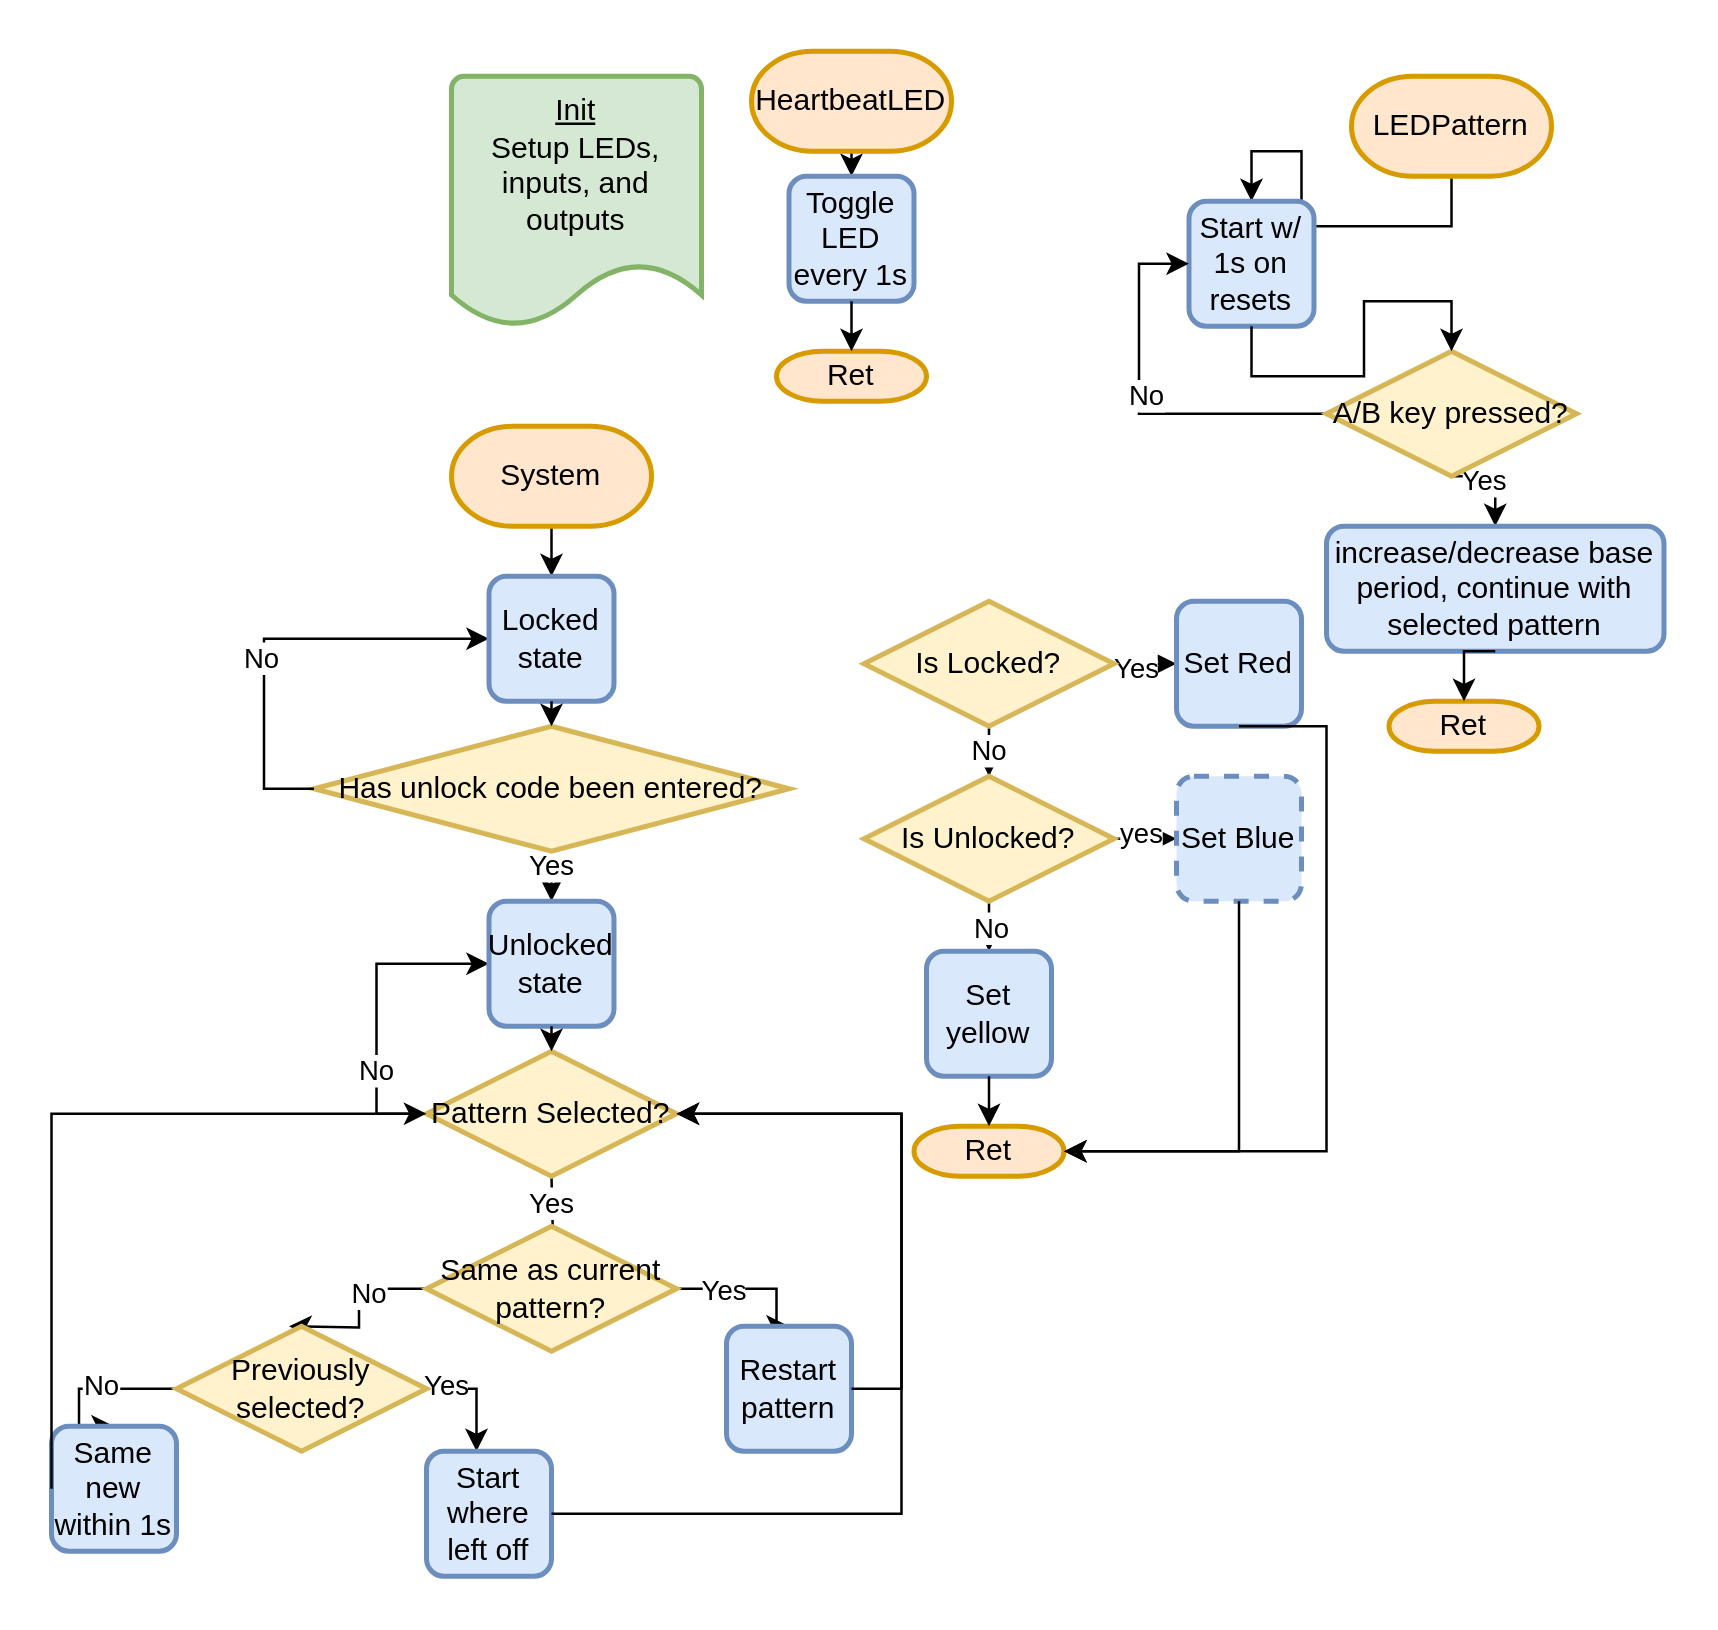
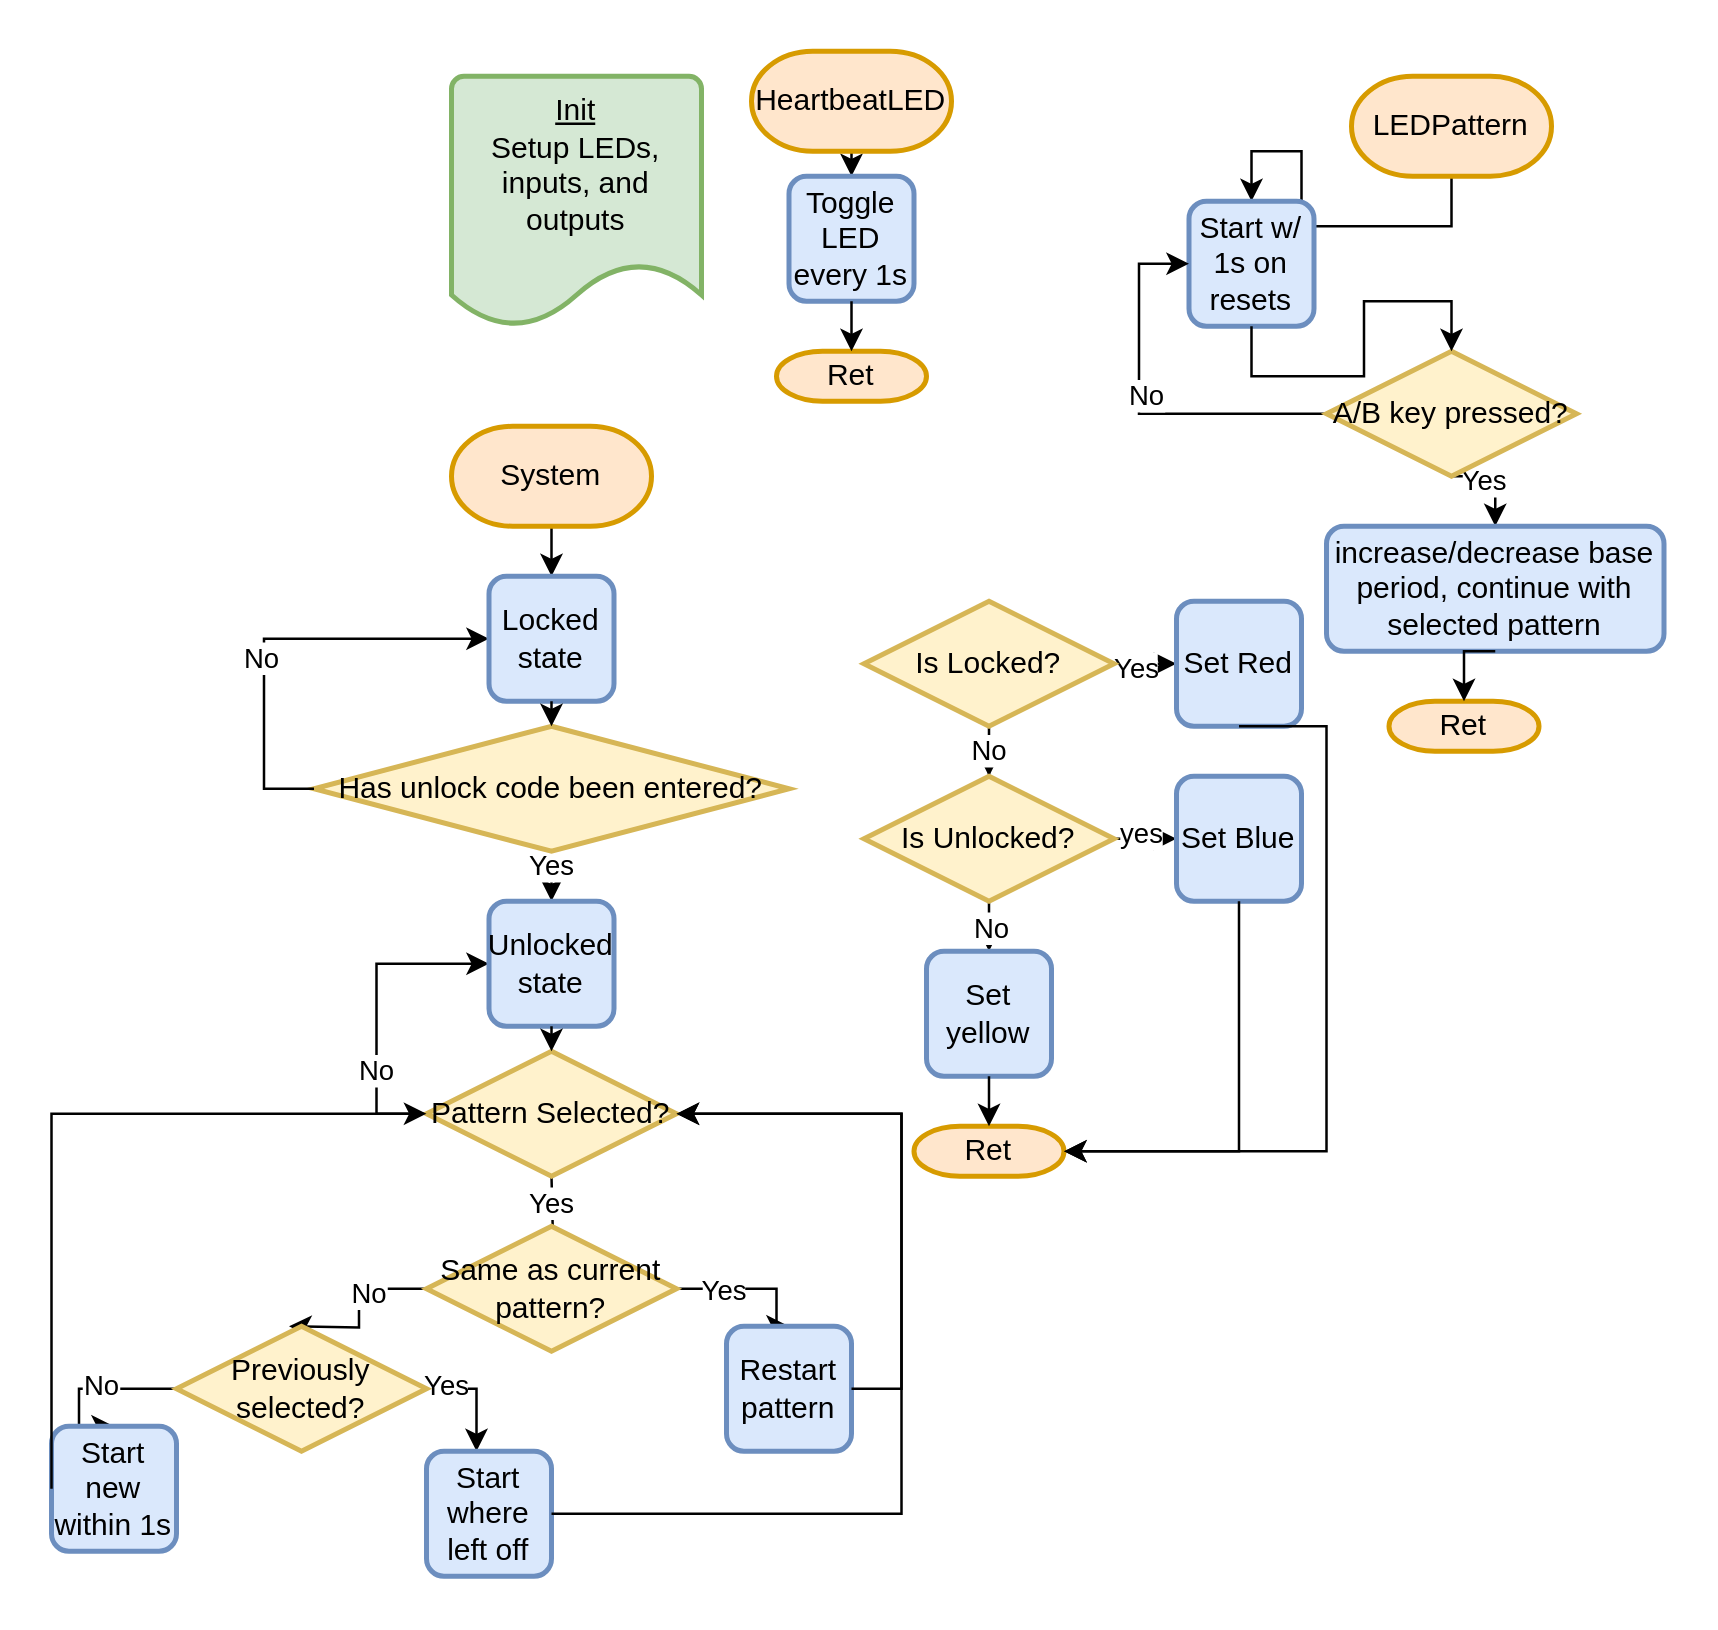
(1239, 839) -> (1239, 839)
(114, 1489) -> (114, 1489)
